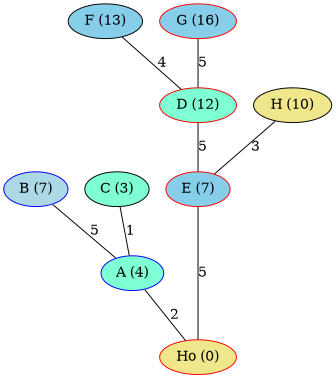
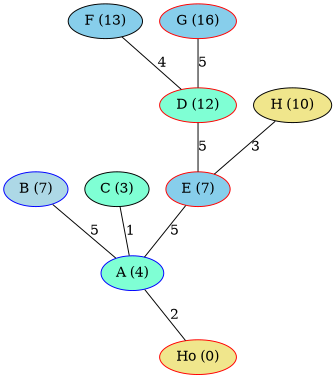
(198, 273) -> (165, 231)
